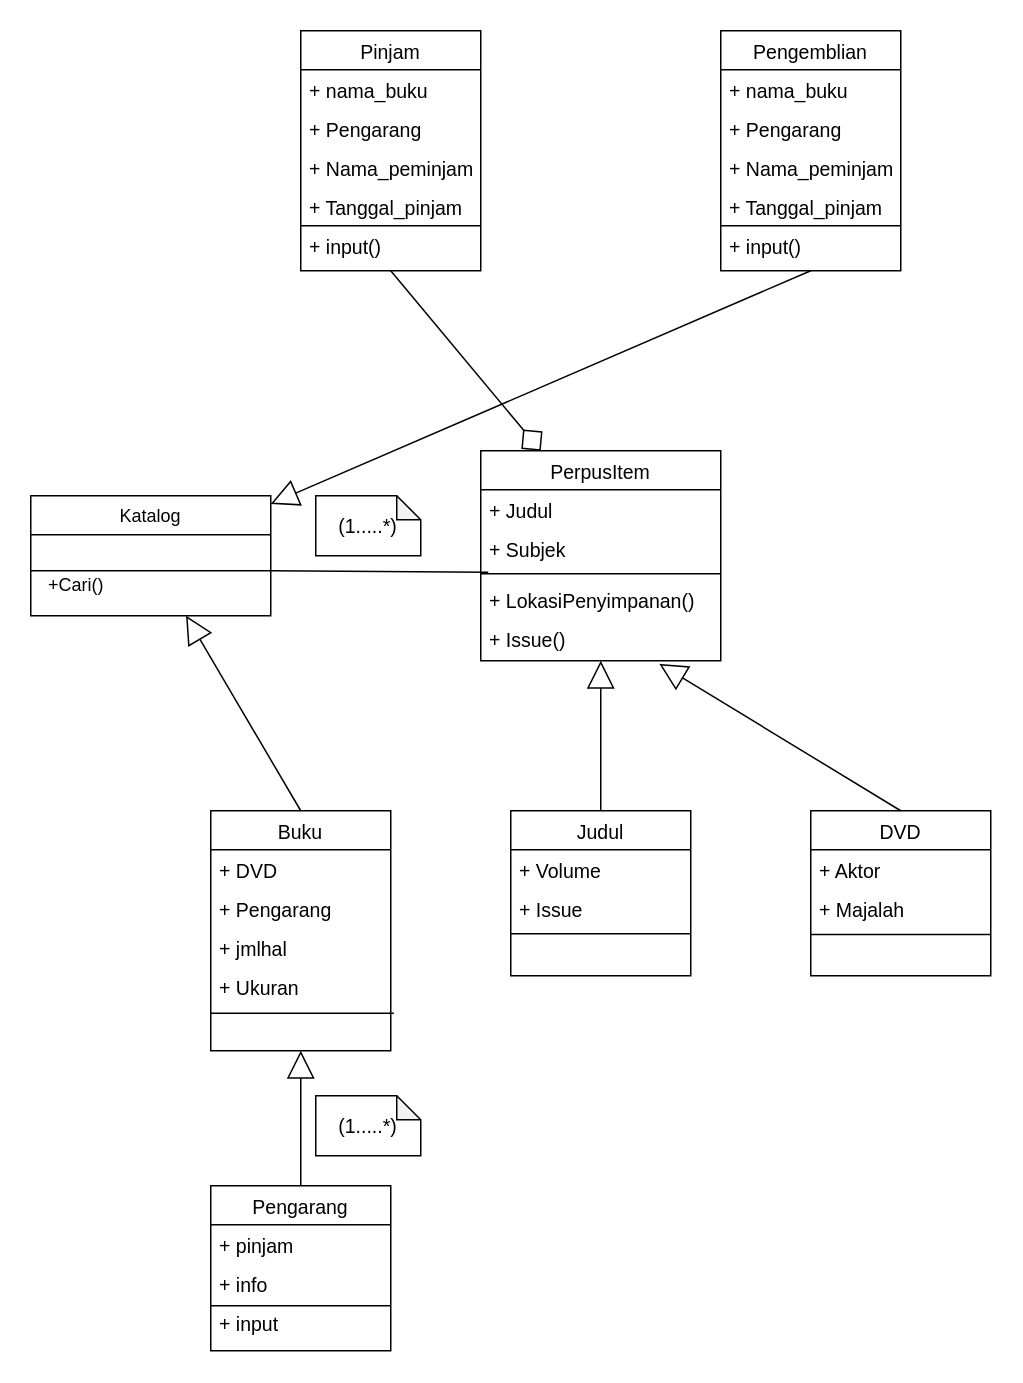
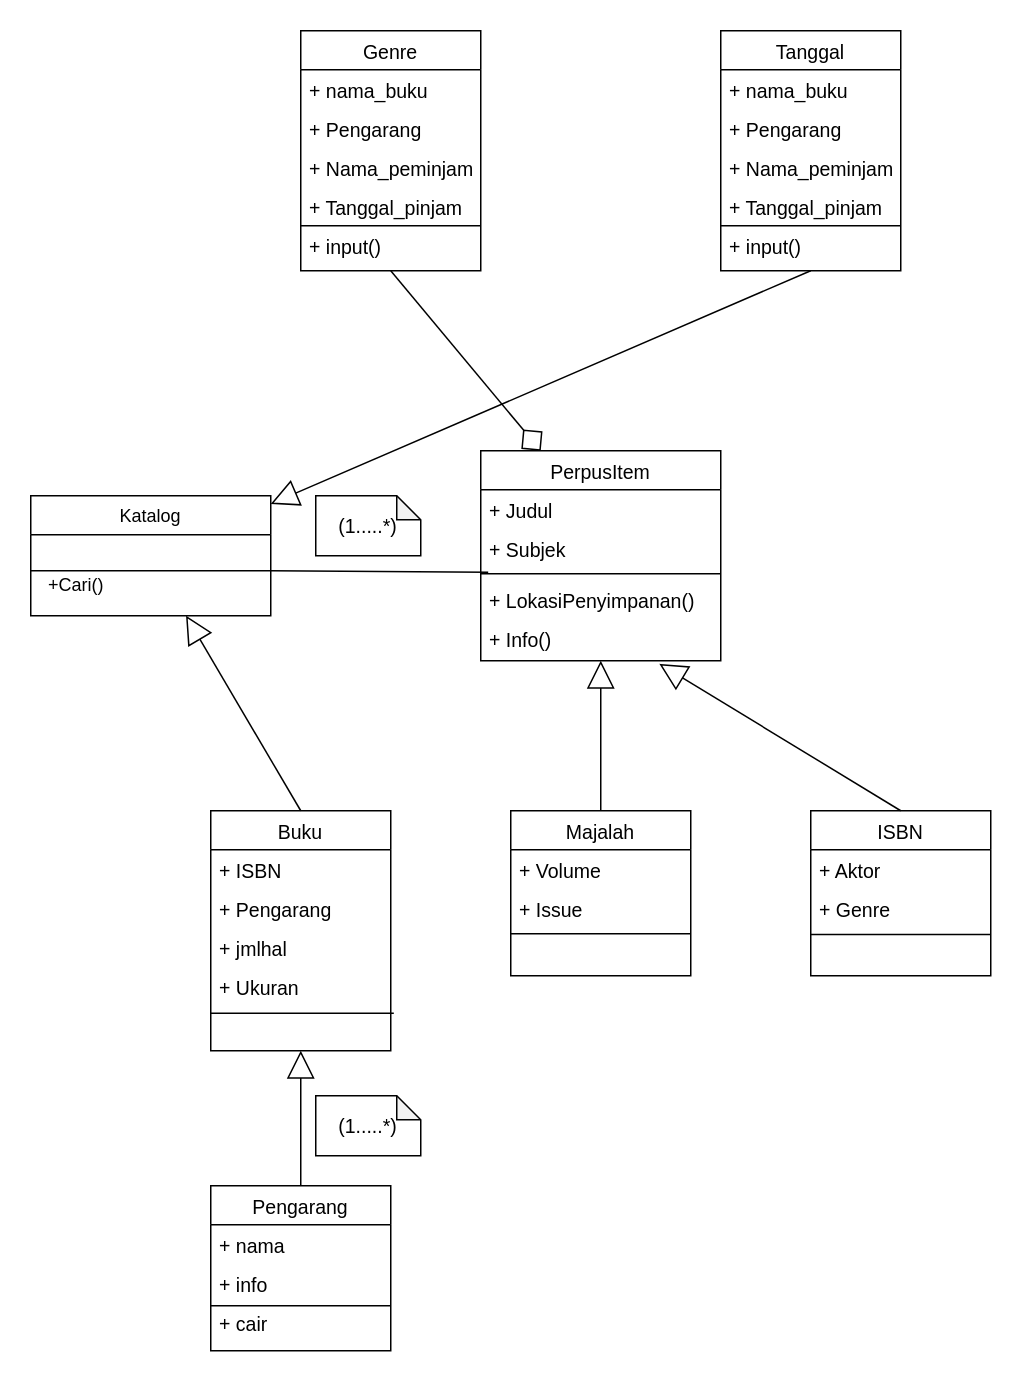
(390, 52) -> (390, 52)
(810, 52) -> (810, 52)
(536, 640) -> (530, 640)
(600, 832) -> (600, 832)
(900, 832) -> (900, 832)
(244, 871) -> (249, 871)
(863, 910) -> (855, 910)
(258, 1246) -> (249, 1246)
(252, 1324) -> (247, 1324)
